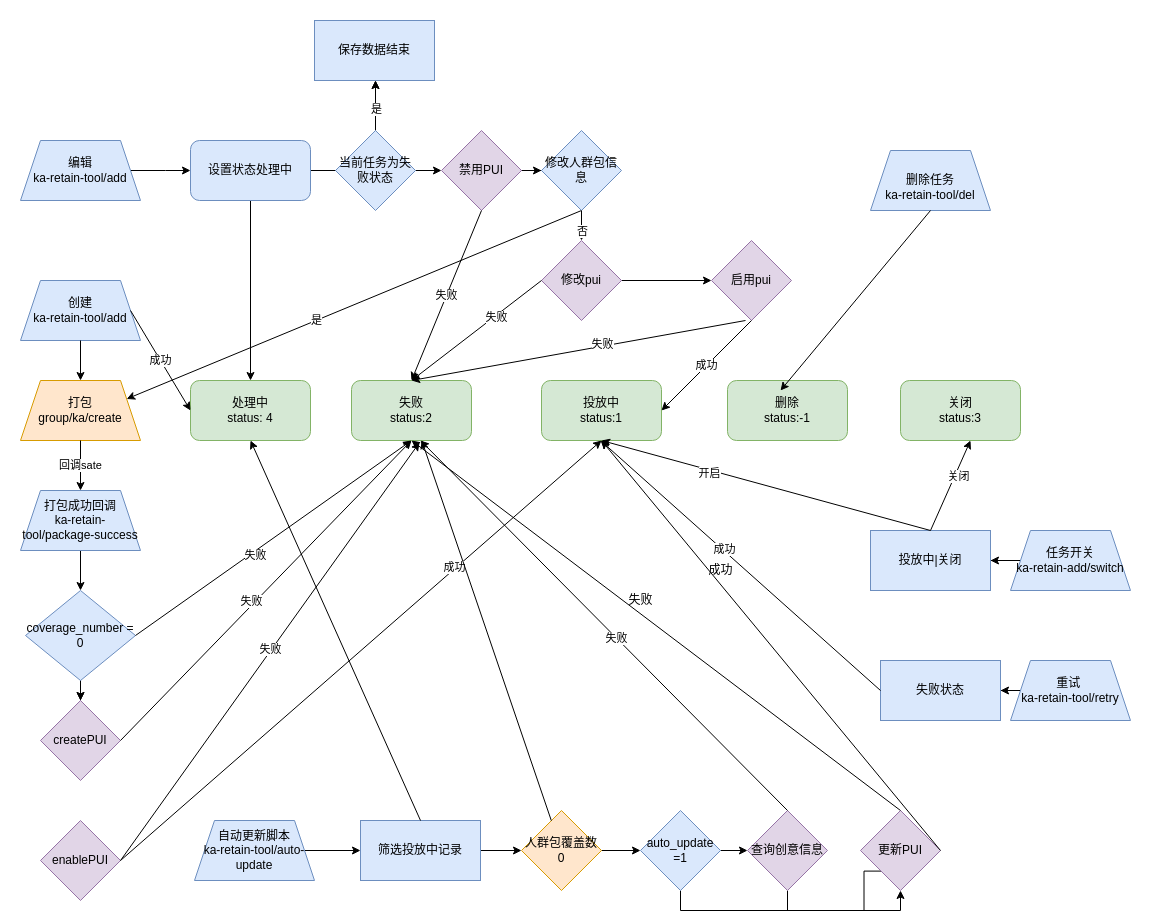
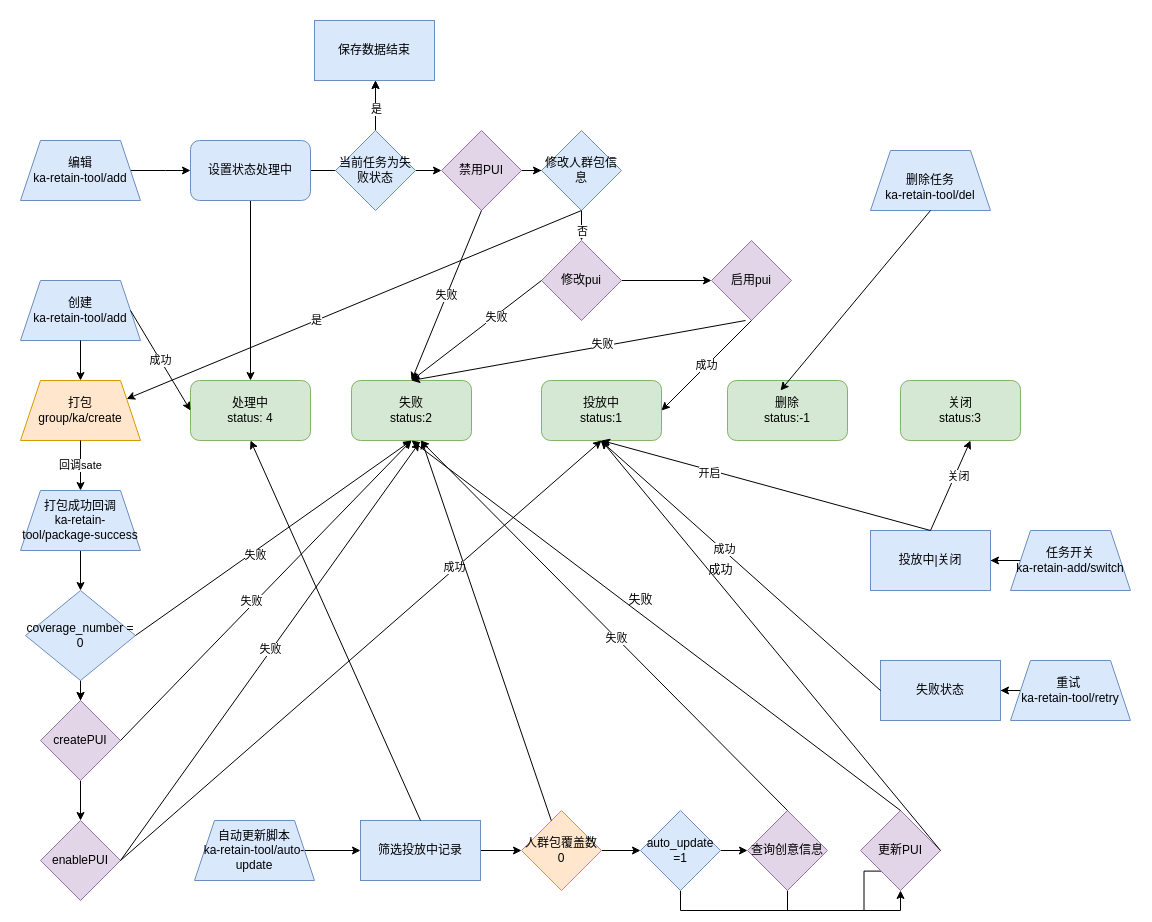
none -> (81, 797)
